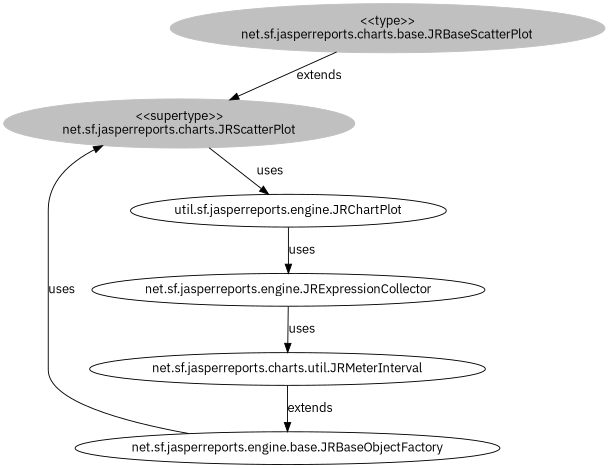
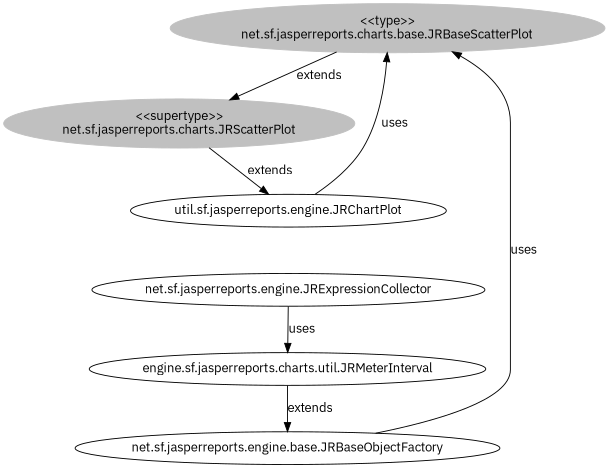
(270, 171) -> (270, 171)
(288, 246) -> (368, 138)
(48, 331) -> (510, 280)
(288, 369) -> (288, 369)
